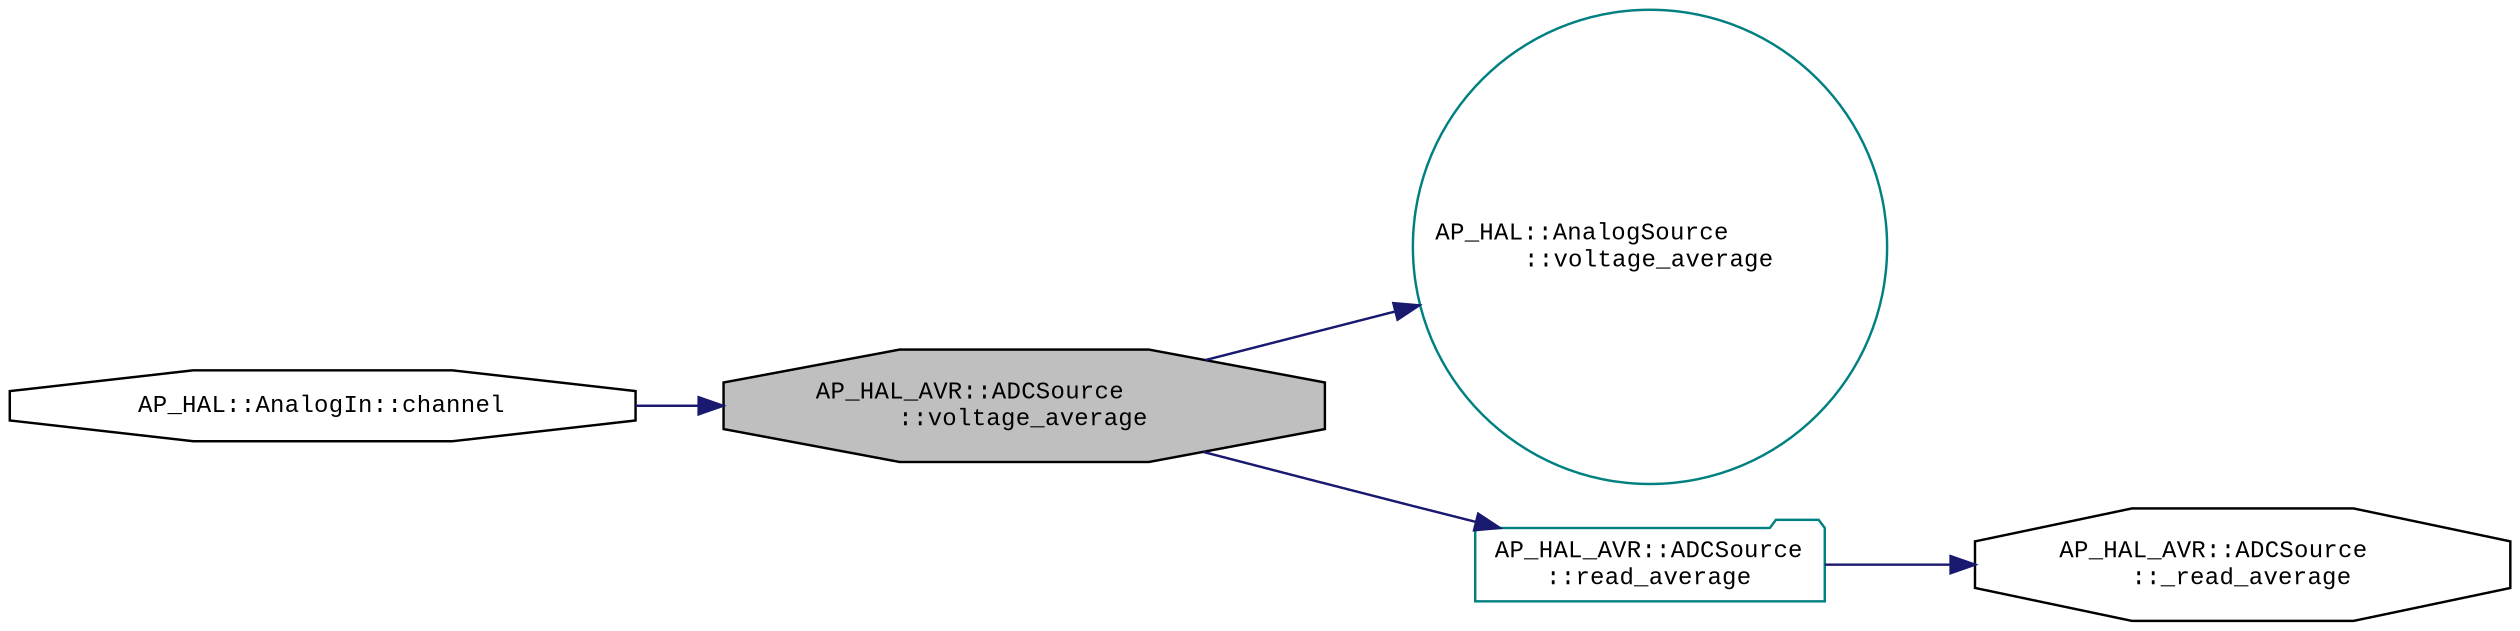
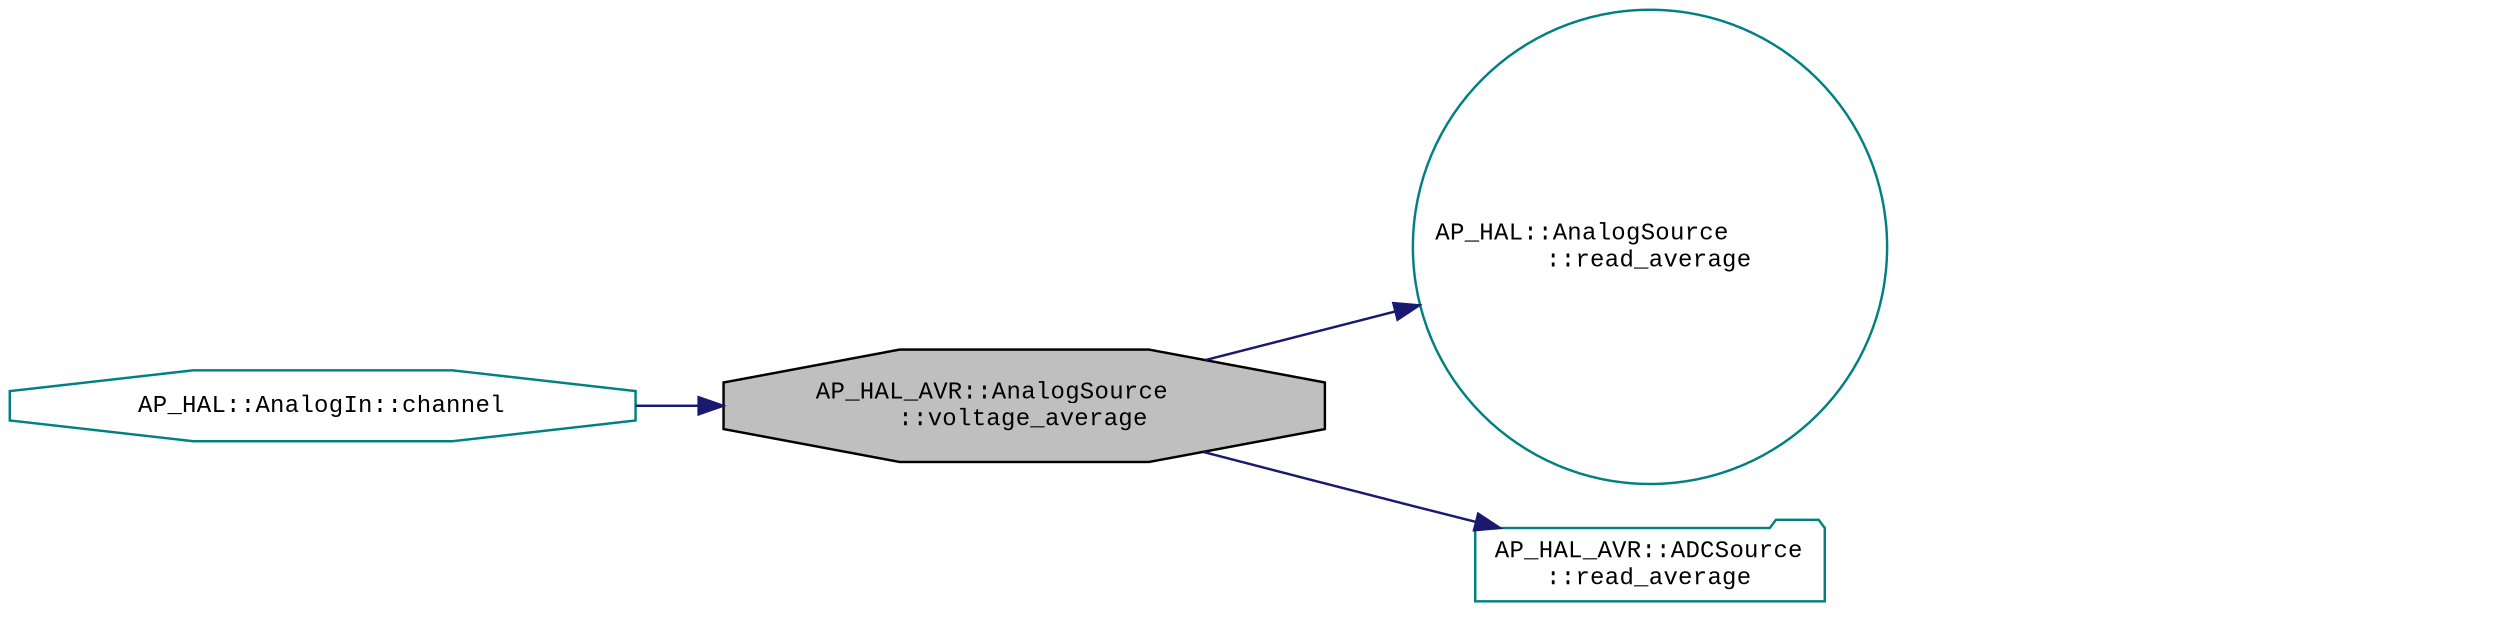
(1650, 247) -> (1650, 247)
(323, 406) -> (323, 406)
(1024, 406) -> (1024, 406)
(2243, 565) -> none
